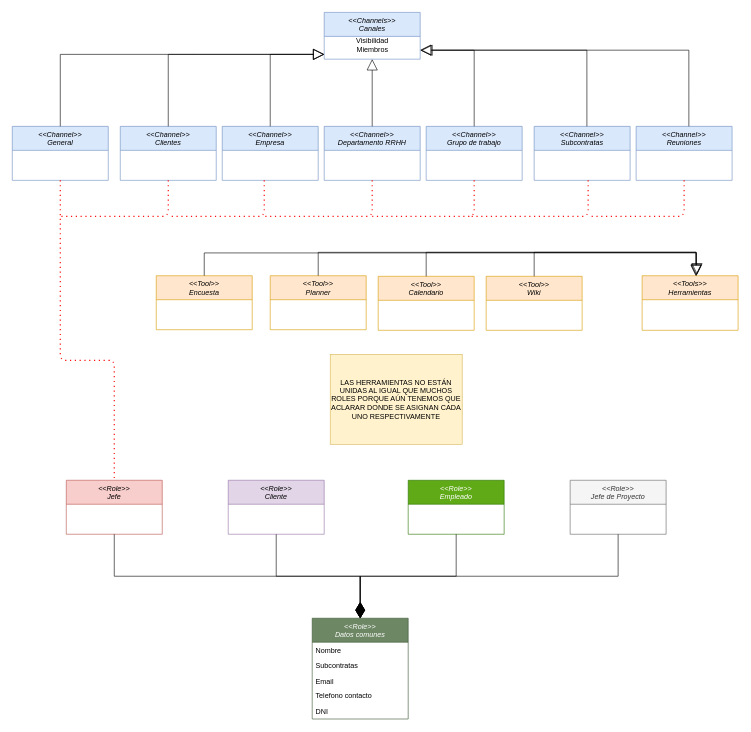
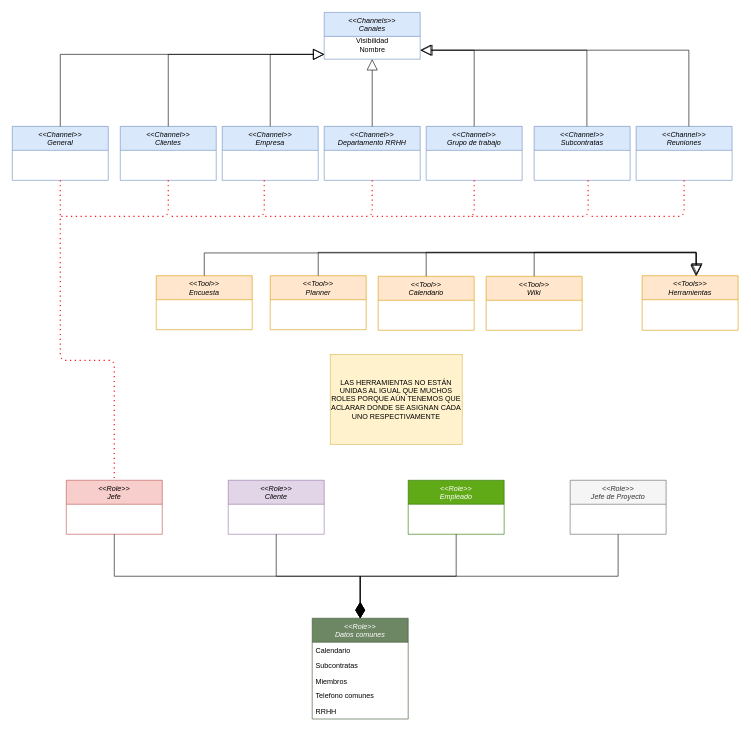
(373, 45) -> (373, 45)
(328, 650) -> (334, 650)
(324, 682) -> (331, 682)
(348, 696) -> (346, 696)
(322, 712) -> (324, 712)
